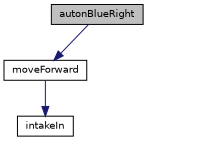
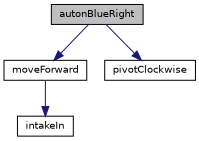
none -> (150, 70)
